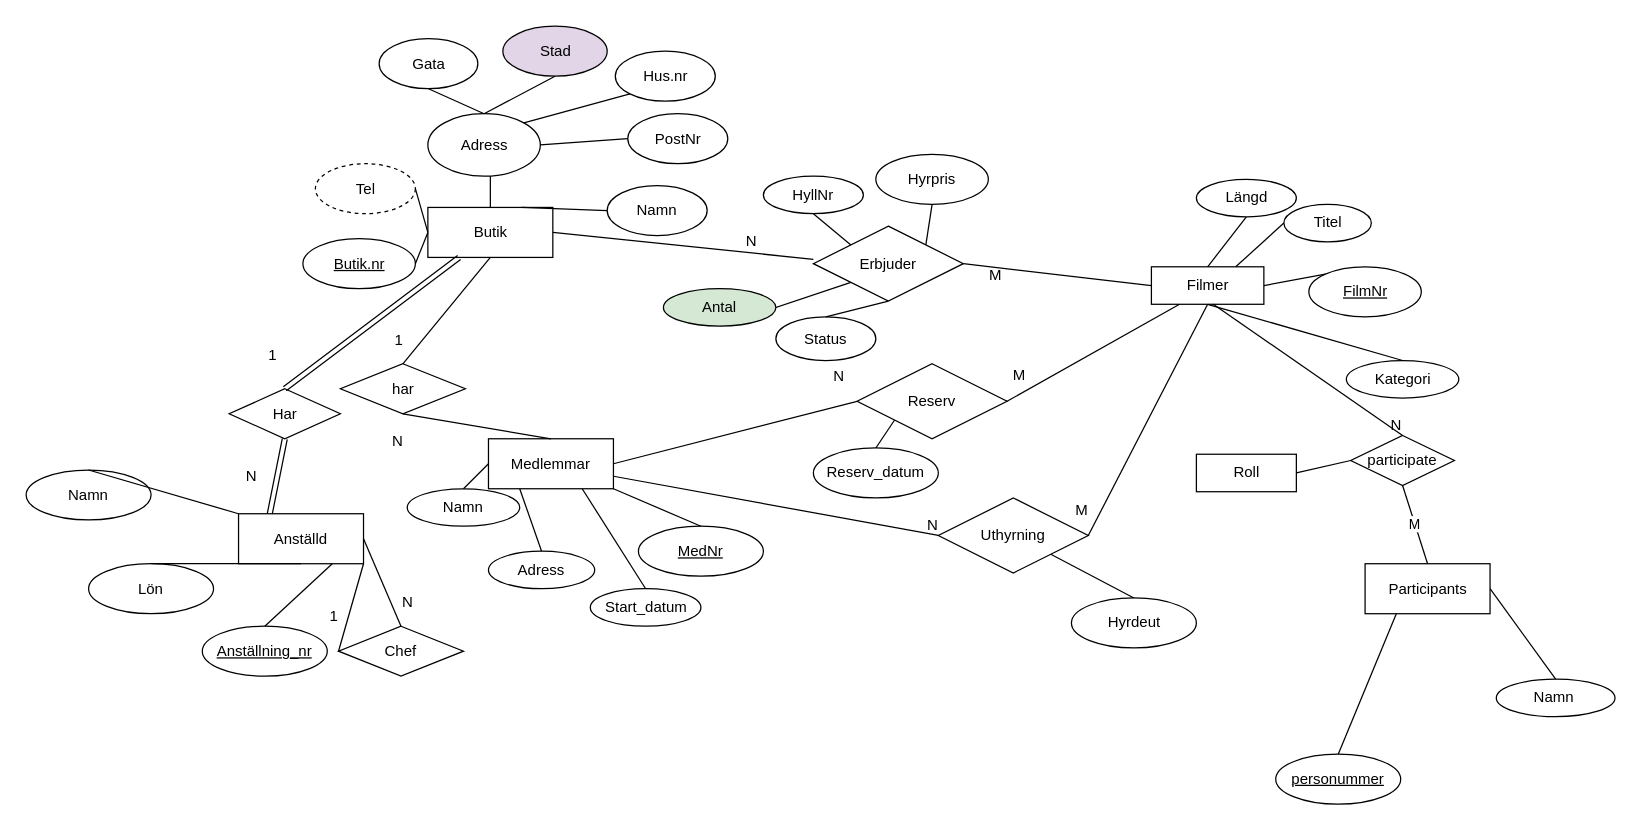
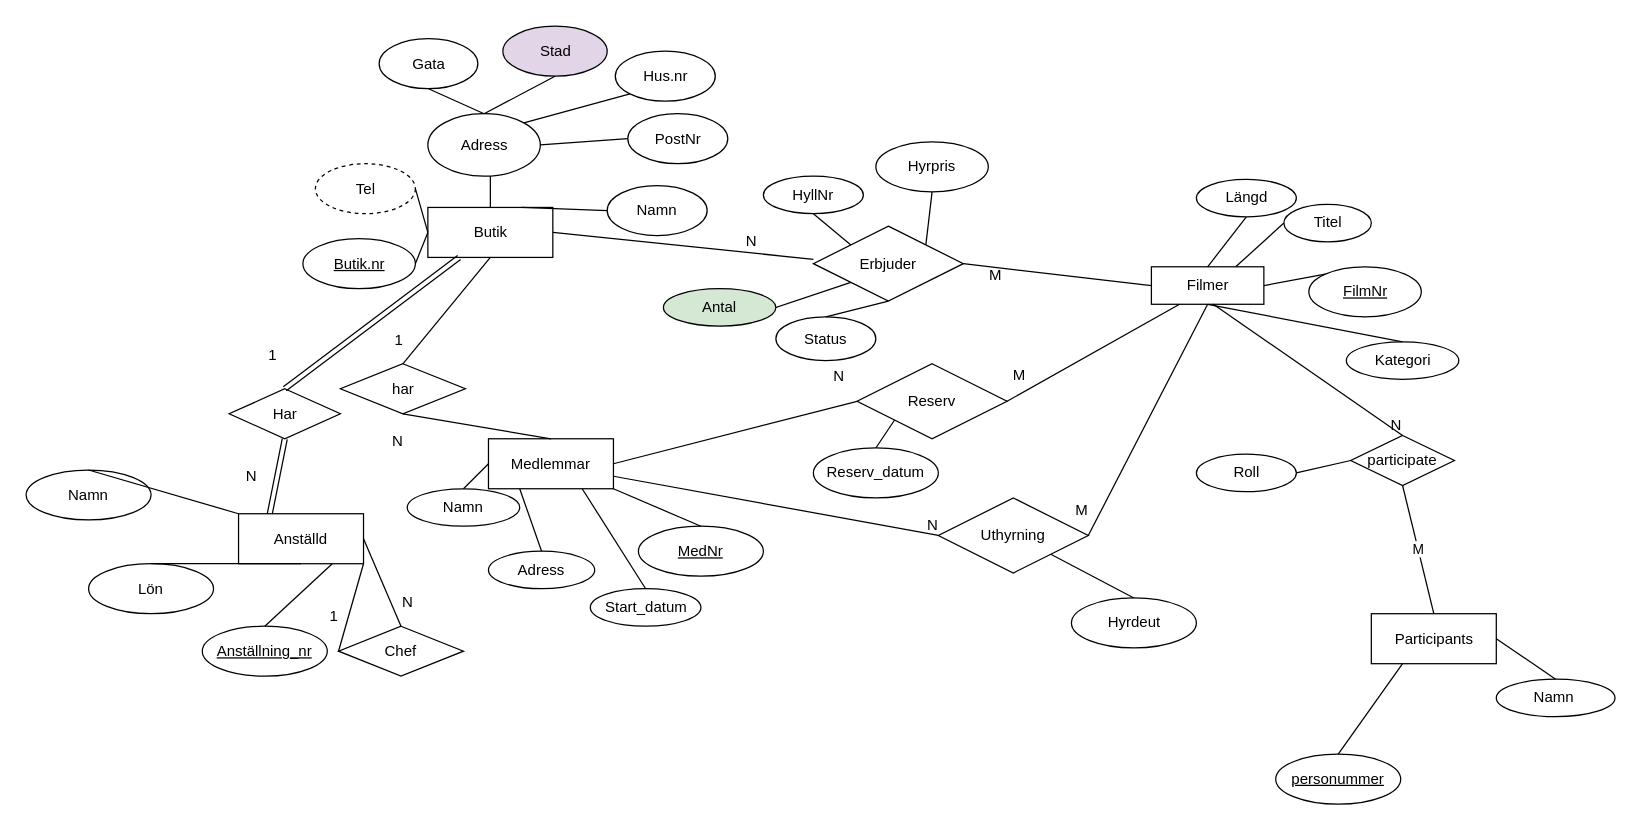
(932, 179) -> (932, 167)
(1403, 379) -> (1403, 361)
(1246, 473) -> (1246, 473)
(1428, 589) -> (1434, 639)
